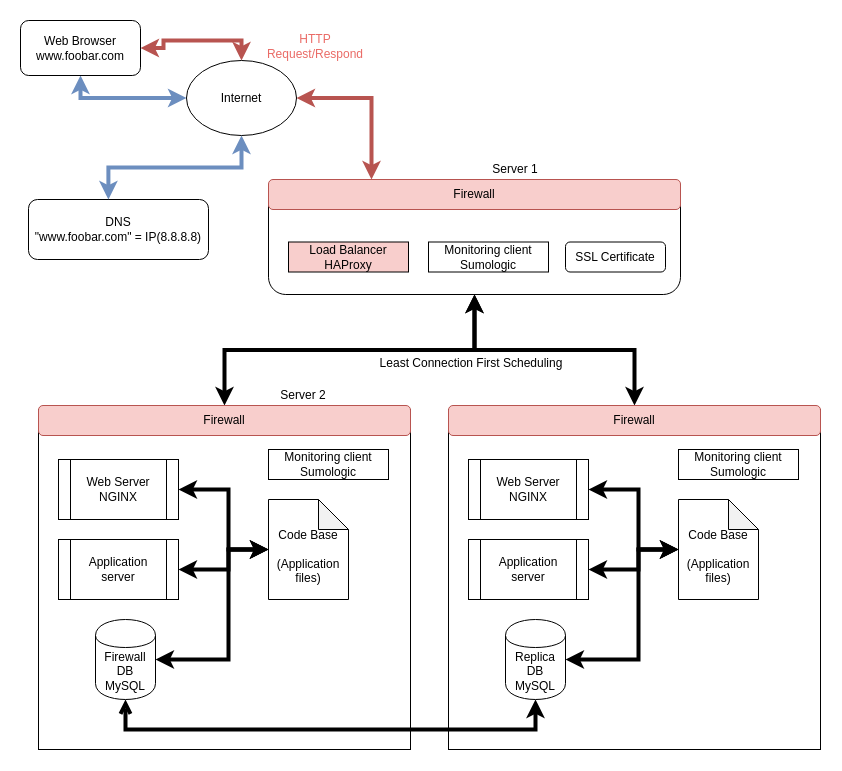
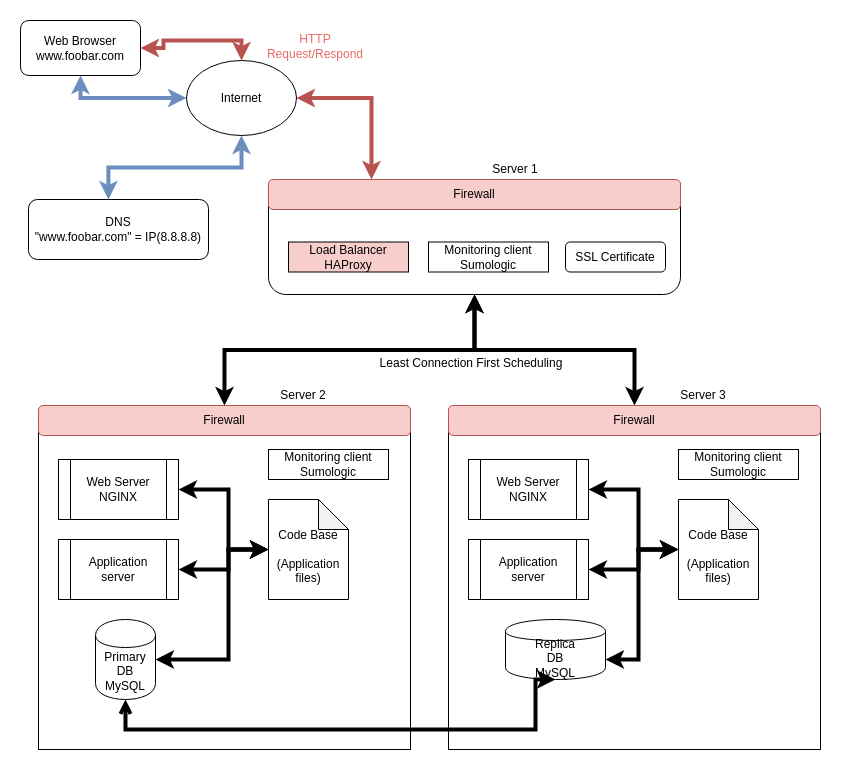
none -> (704, 396)
(536, 660) -> (556, 650)
(126, 672) -> (126, 672)
